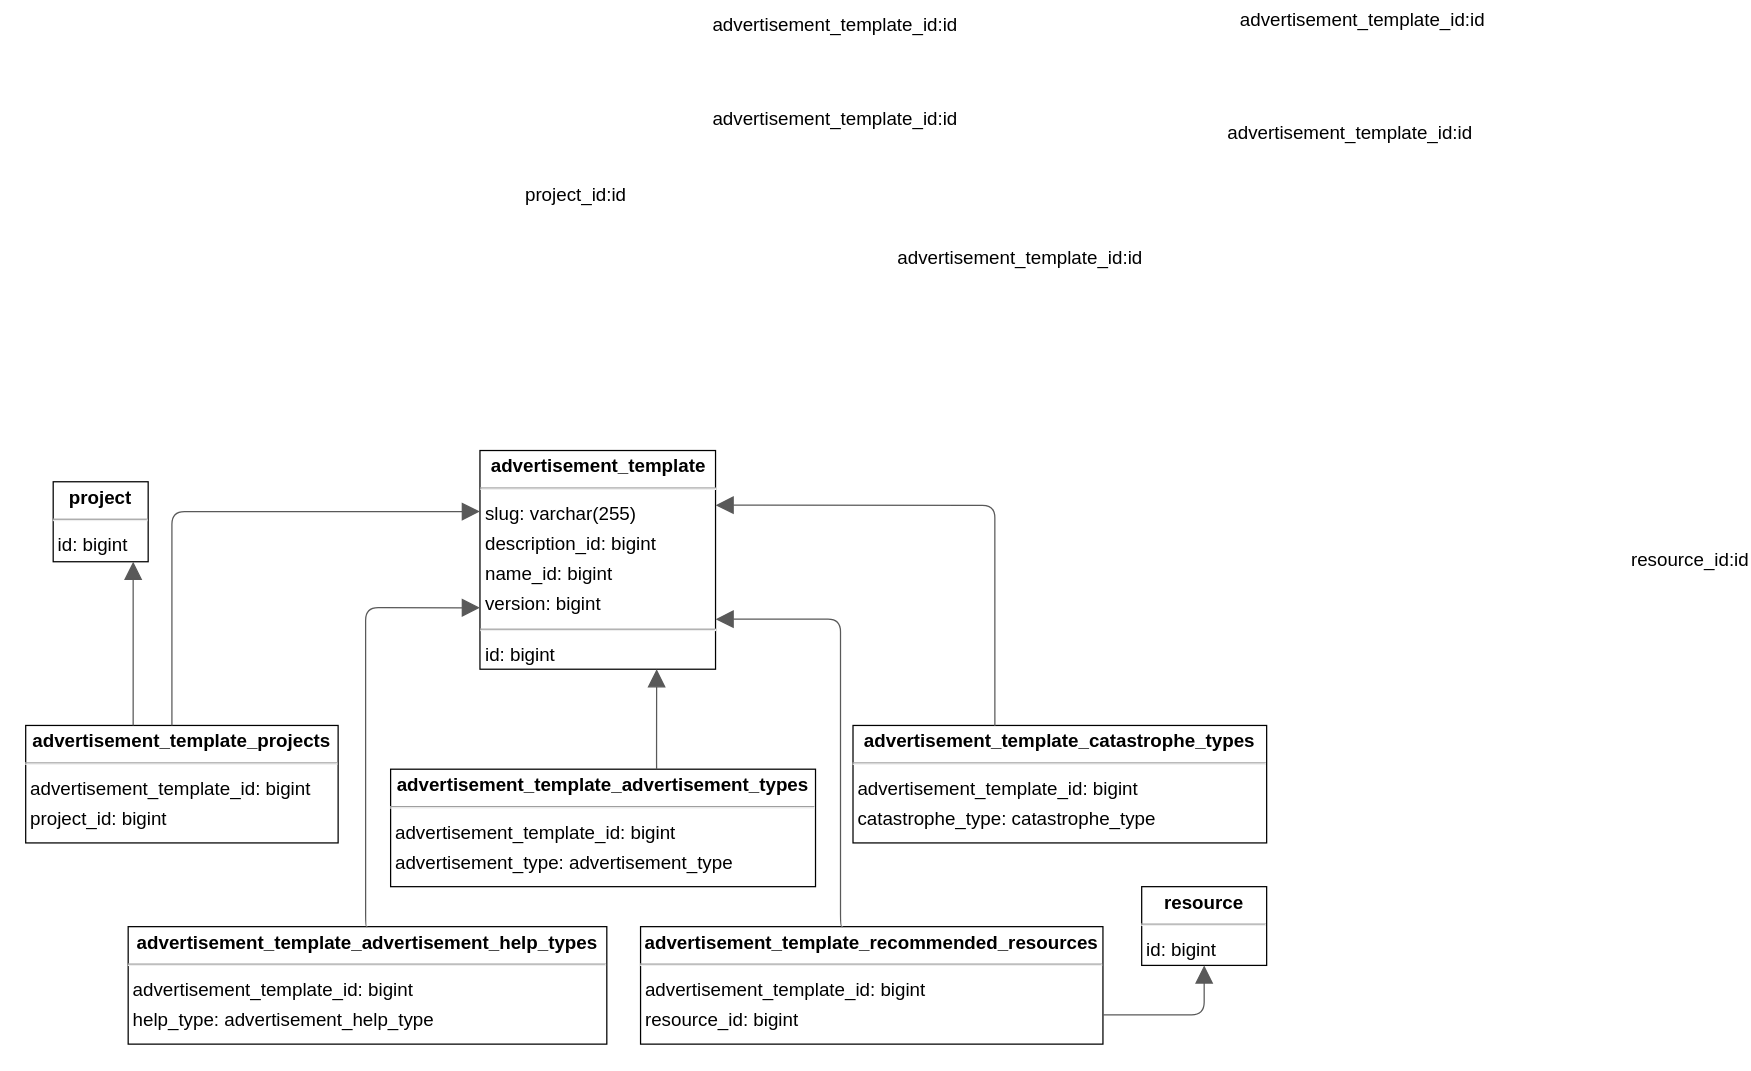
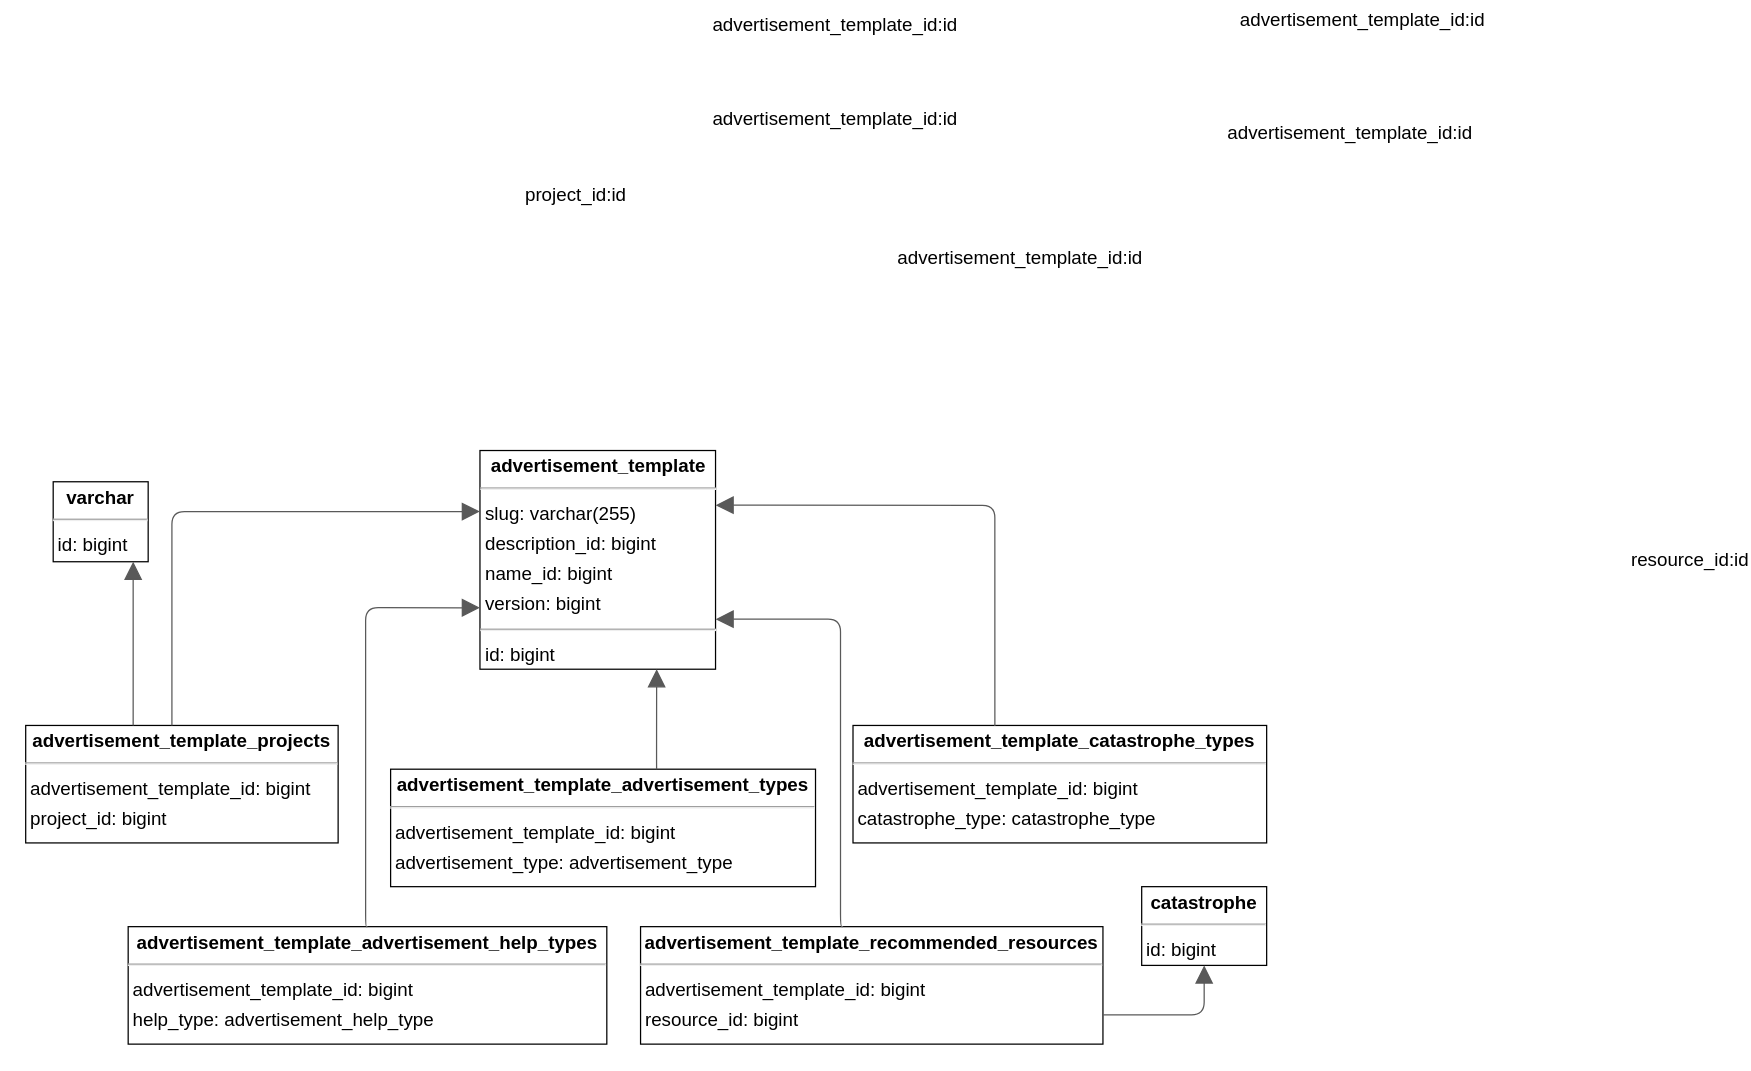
(93, 504) -> (93, 504)
(1184, 909) -> (1200, 909)
